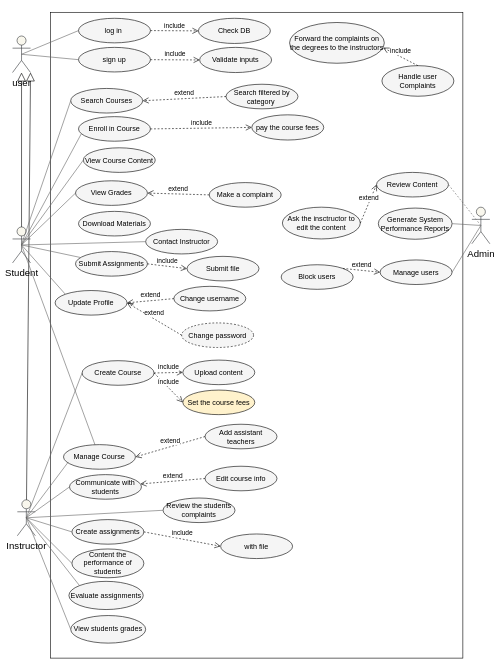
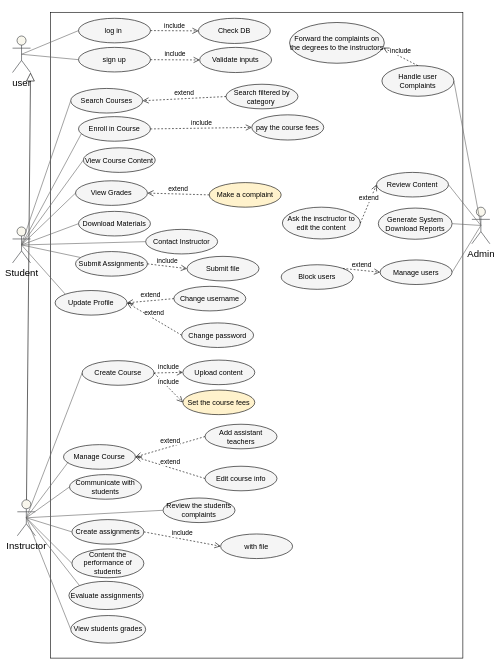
none -> (466, 148)
(21, 154) -> none
(245, 195) -> (245, 195)
(463, 203) -> (463, 203)
(415, 224) -> (415, 224)
(218, 335) -> (218, 335)
(62, 356) -> (54, 233)
(172, 482) -> (169, 468)
